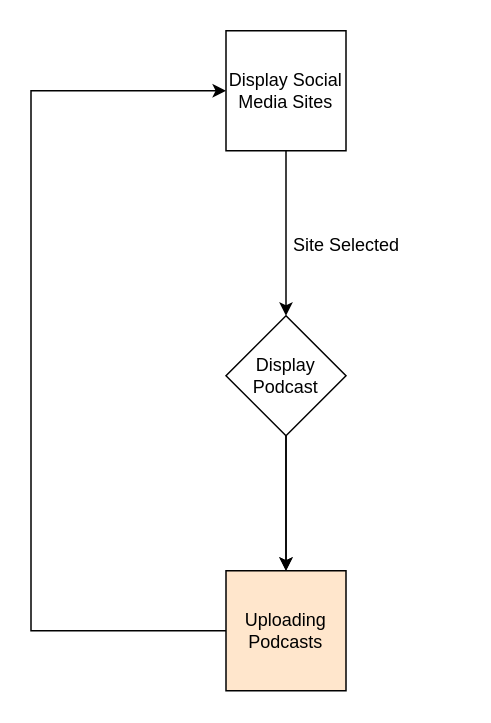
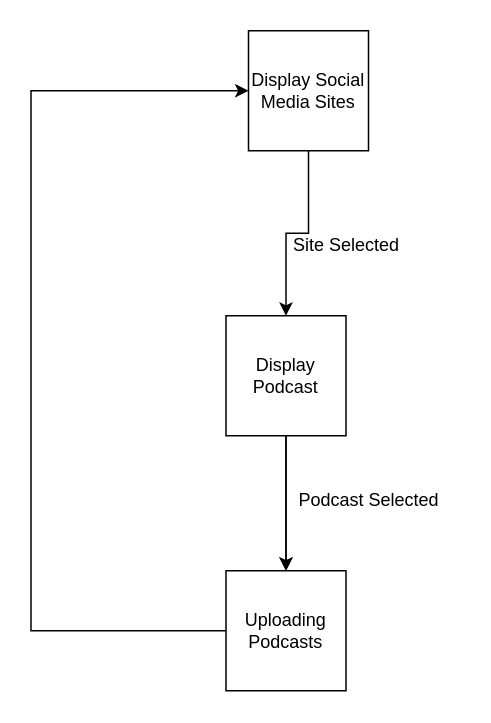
(286, 91) -> (308, 91)
(286, 376) -> (286, 376)
none -> (368, 500)
(286, 631) -> (286, 631)
